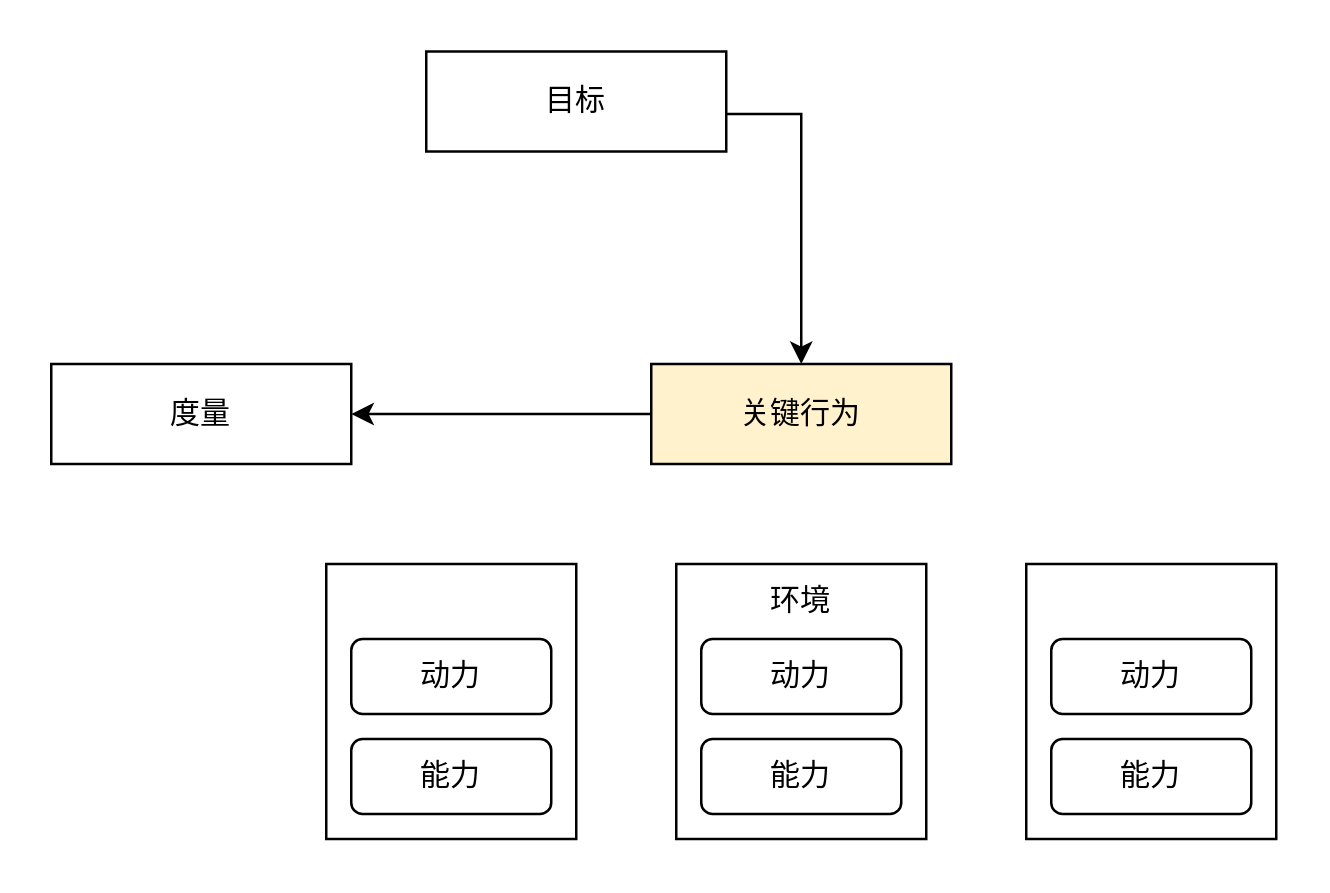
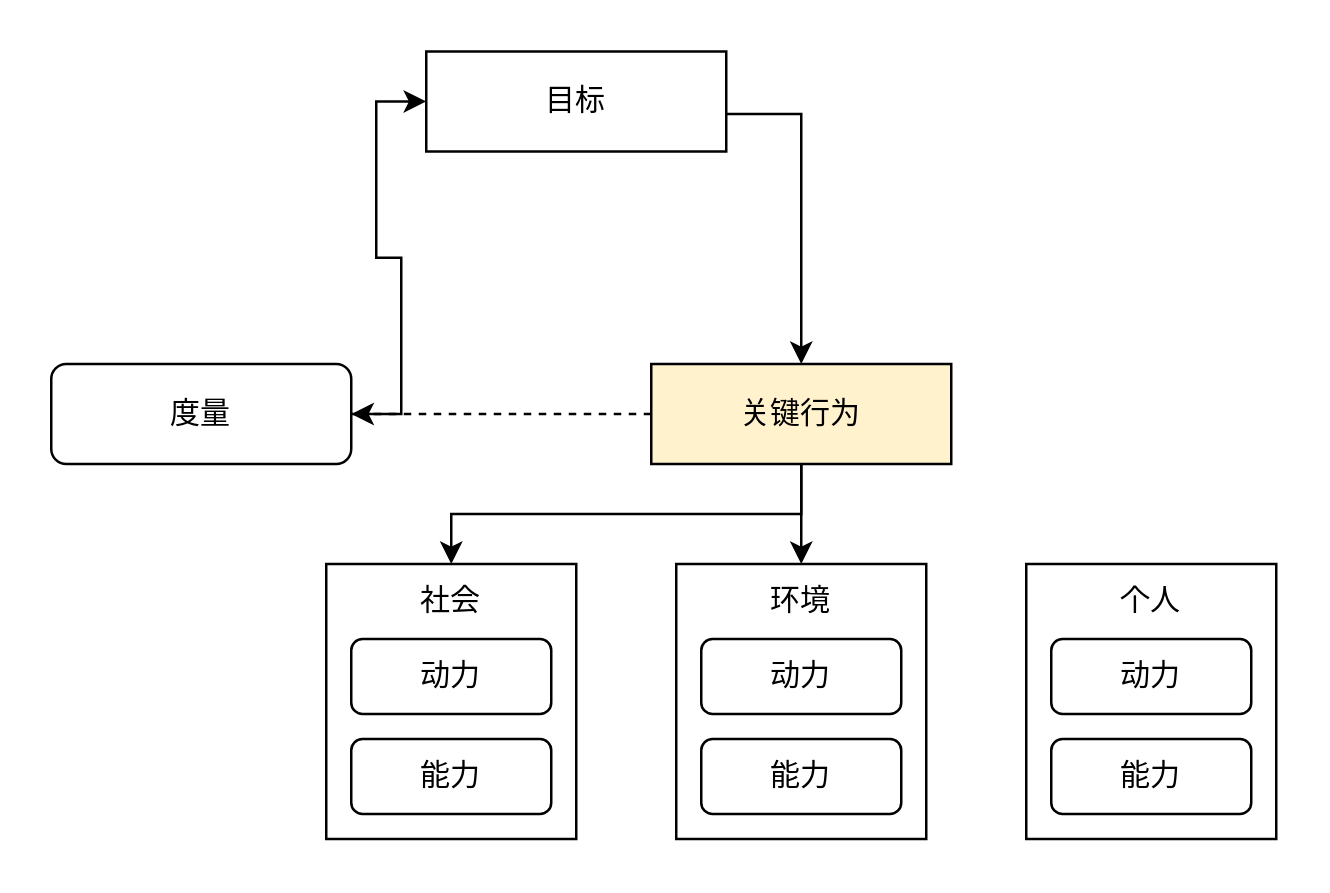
none -> (376, 250)
(201, 414) -> (201, 414)
(524, 414) -> (524, 414)
none -> (607, 514)
none -> (801, 532)
none -> (451, 601)
none -> (1151, 601)
